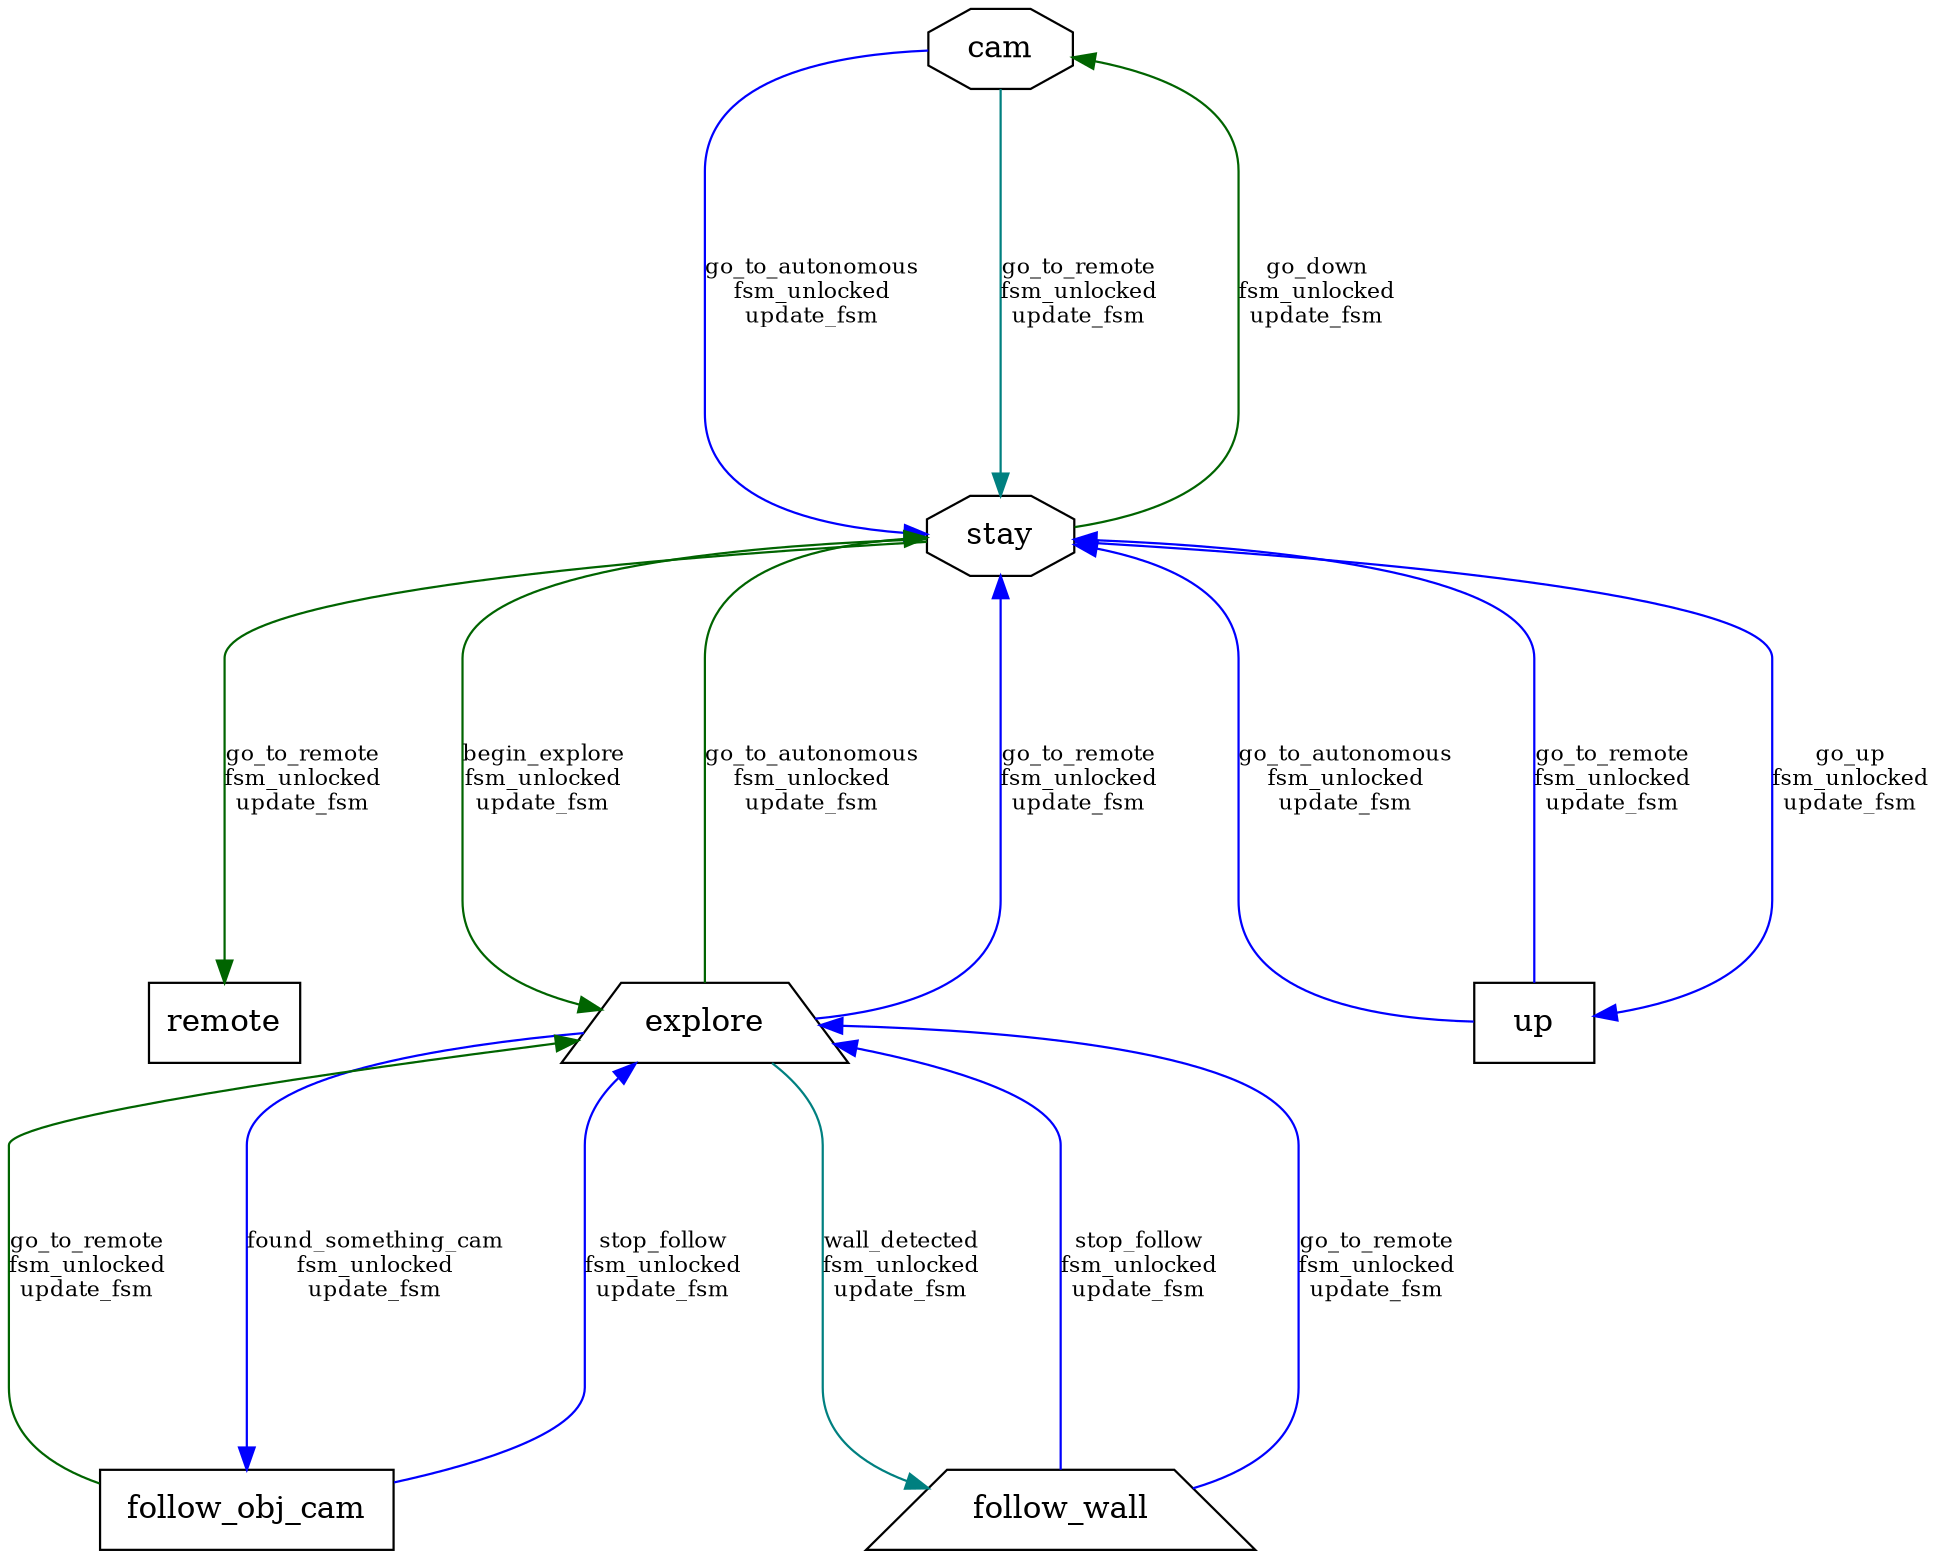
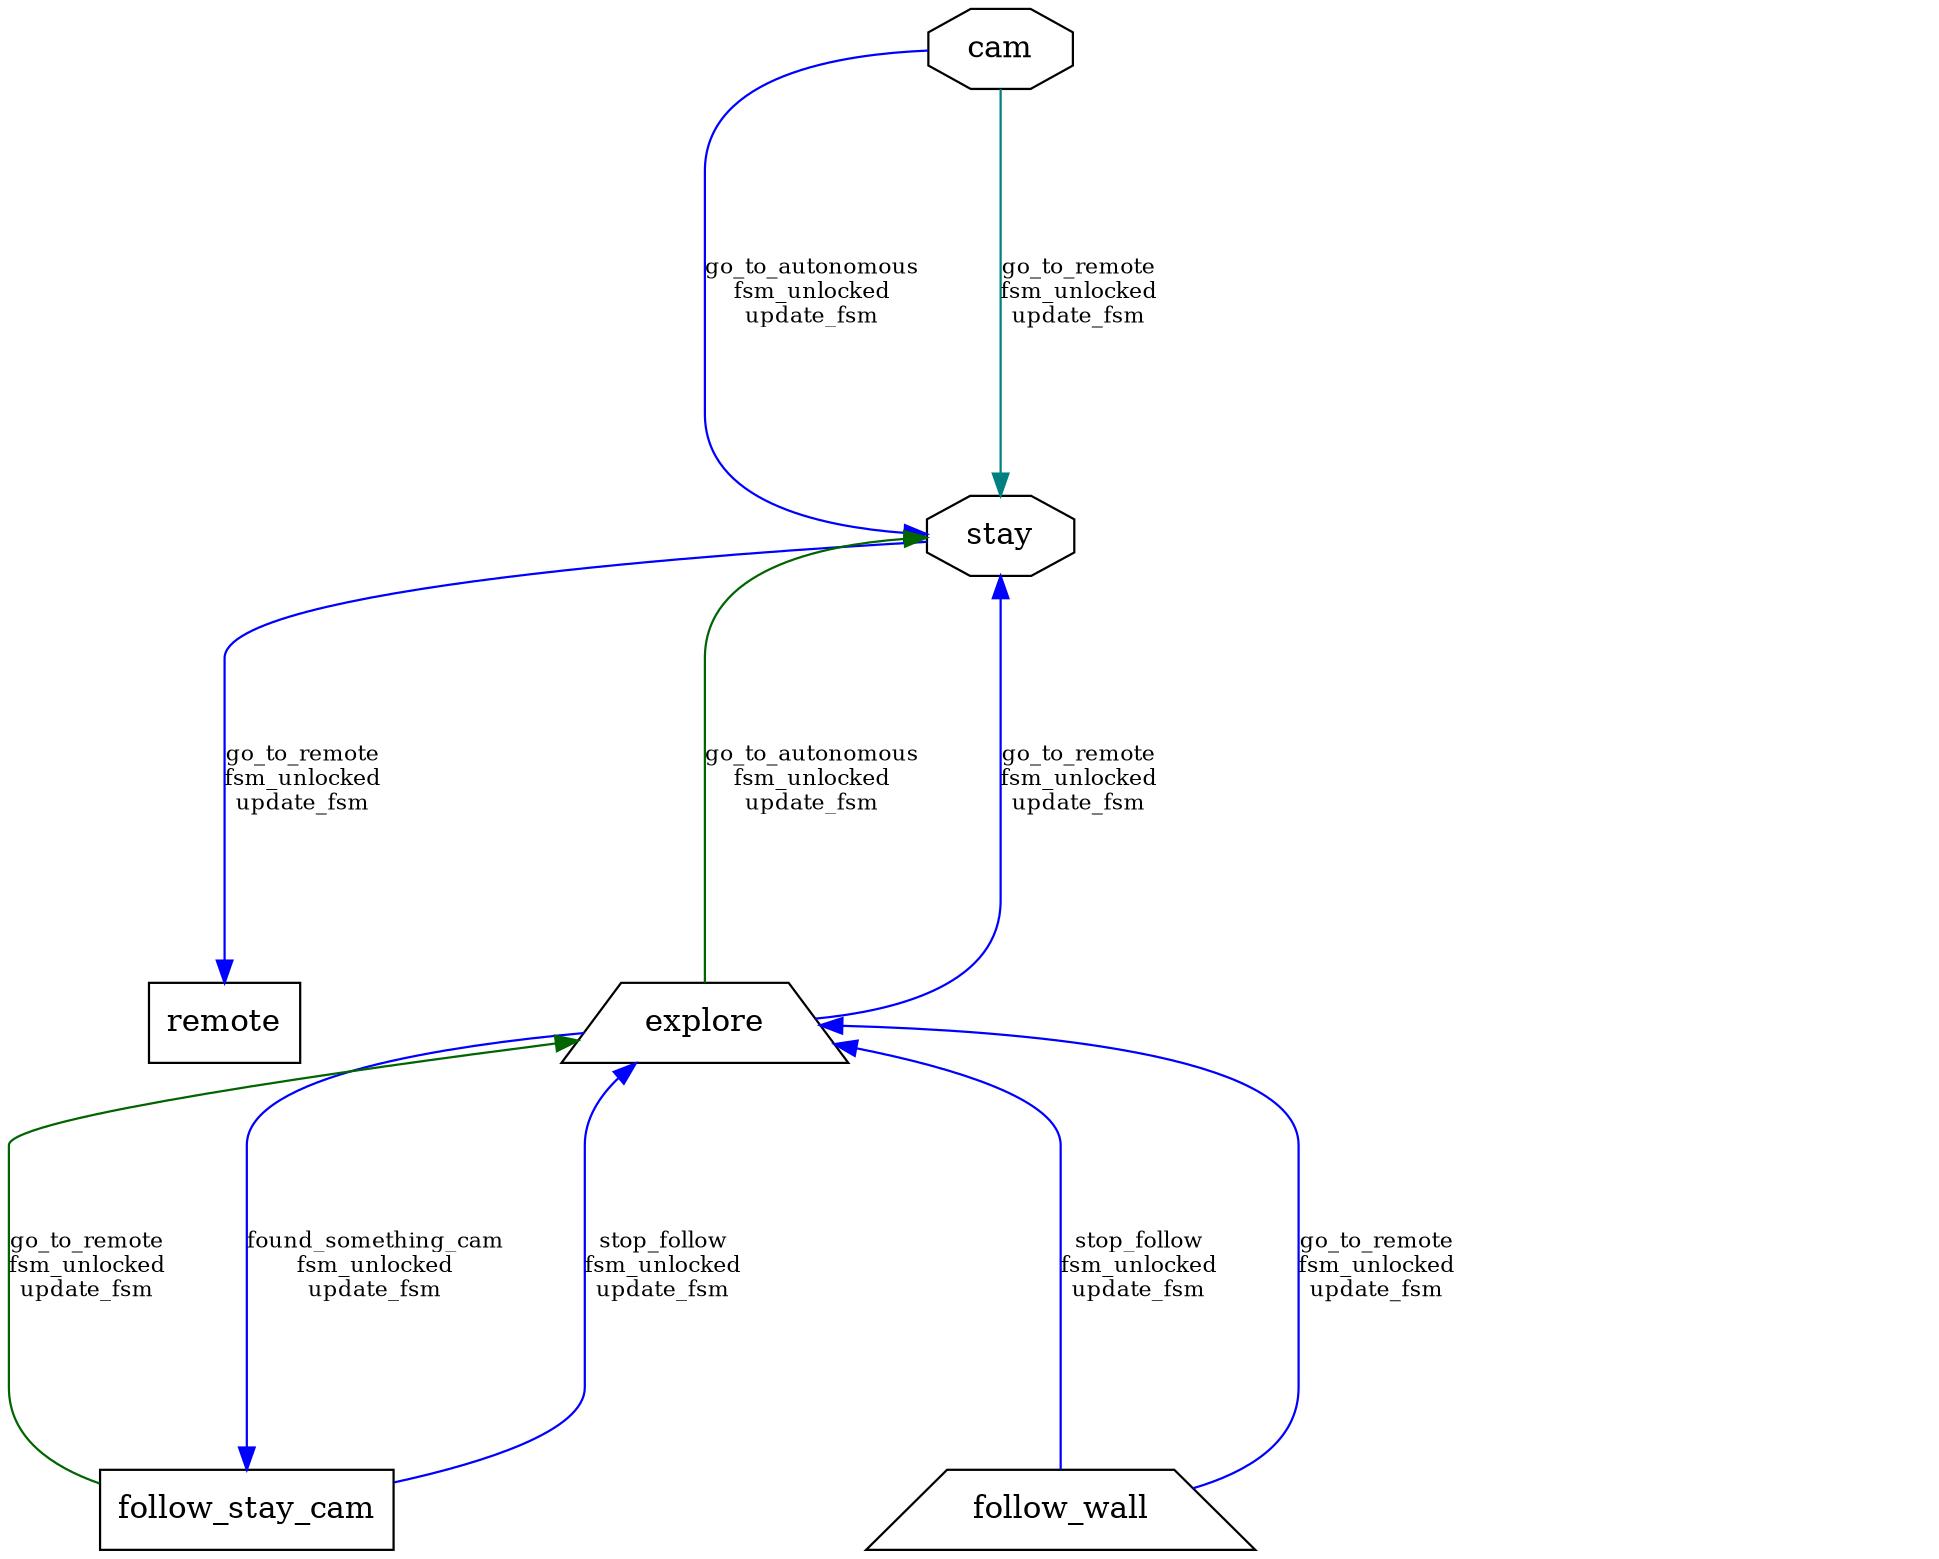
(1239, 303) -> none
(418, 590) -> (418, 590)
(484, 621) -> none
(1534, 1023) -> none
(823, 1284) -> none
(247, 1510) -> (247, 1510)
